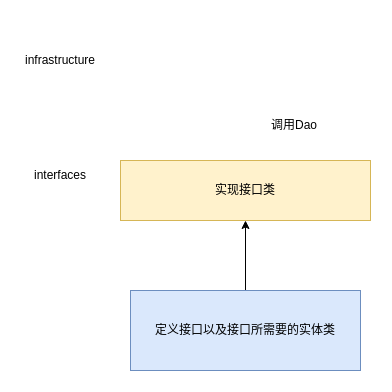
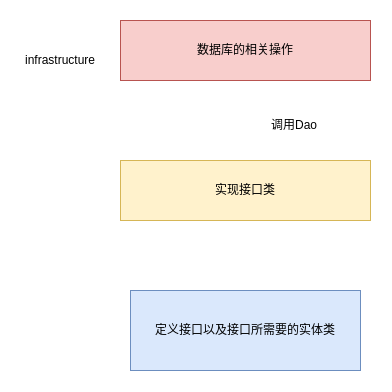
none -> (246, 51)
(61, 176) -> none
(246, 259) -> none
